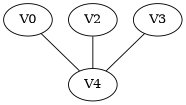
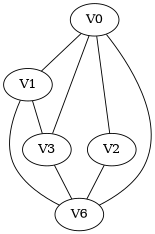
none -> (28, 85)
none -> (71, 85)
(93, 85) -> (79, 215)
none -> (103, 85)
